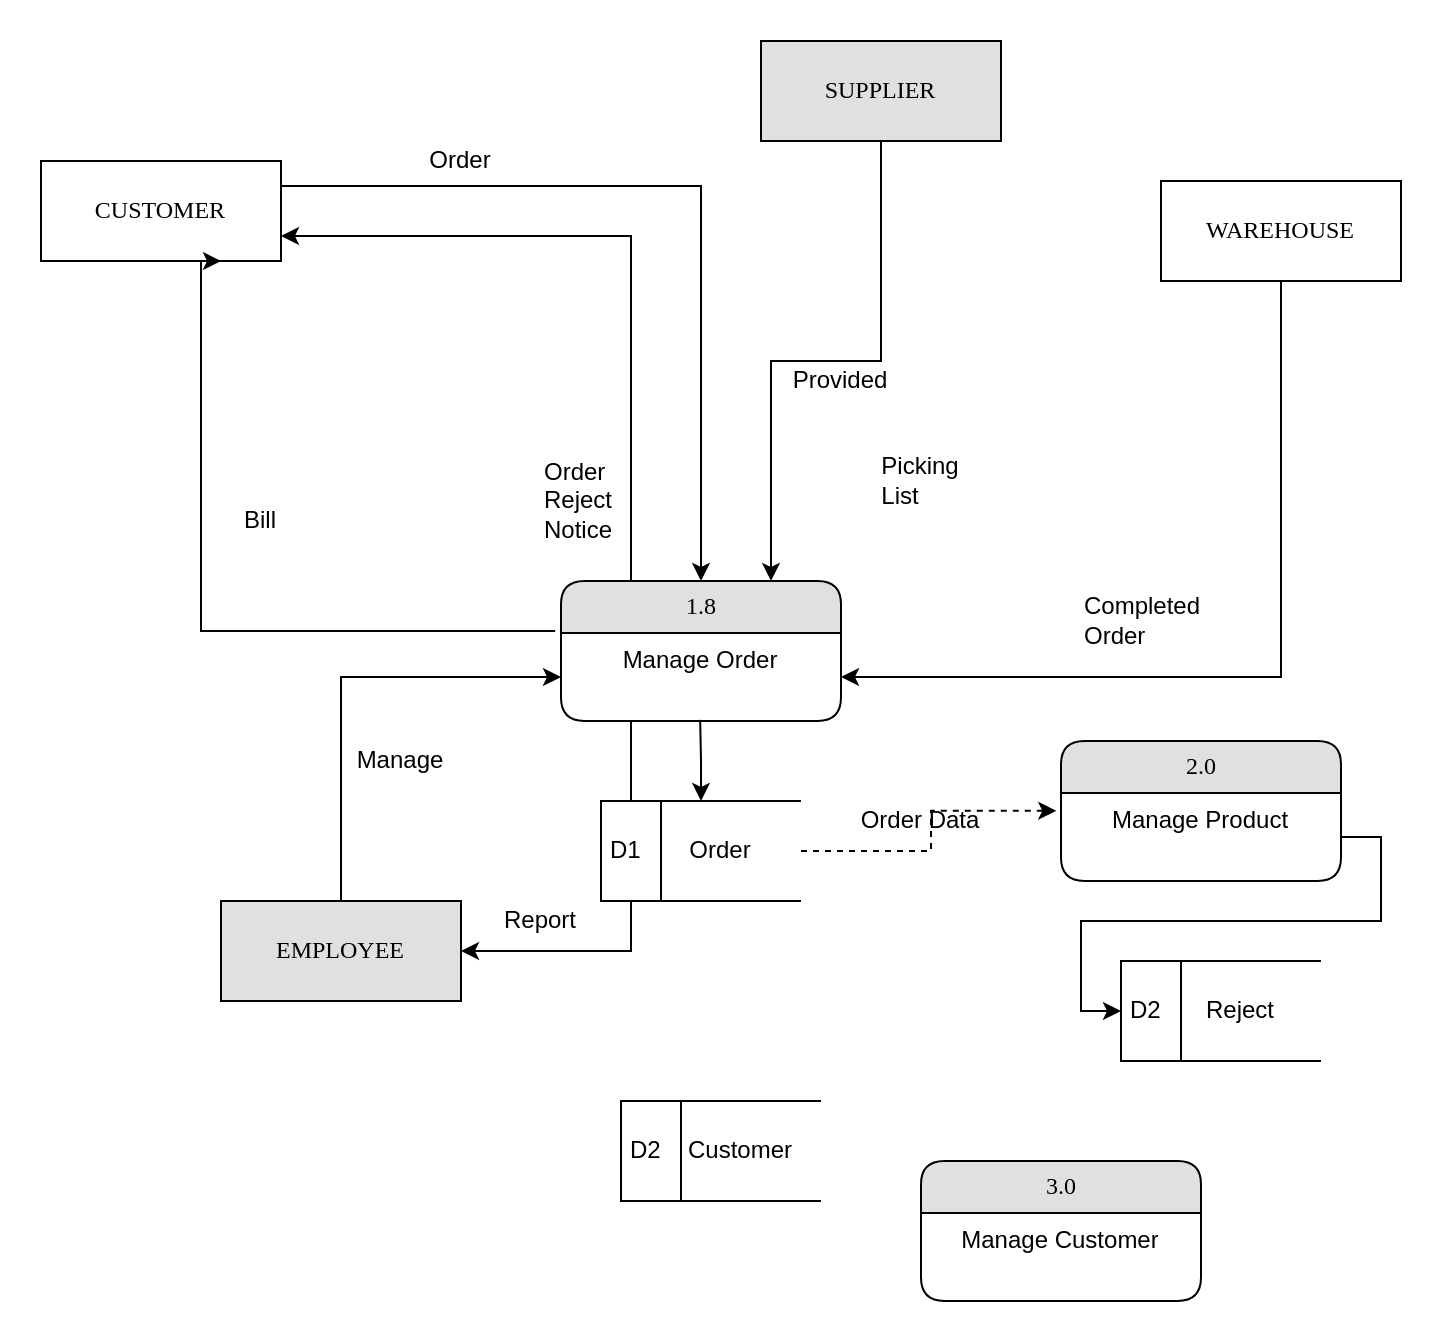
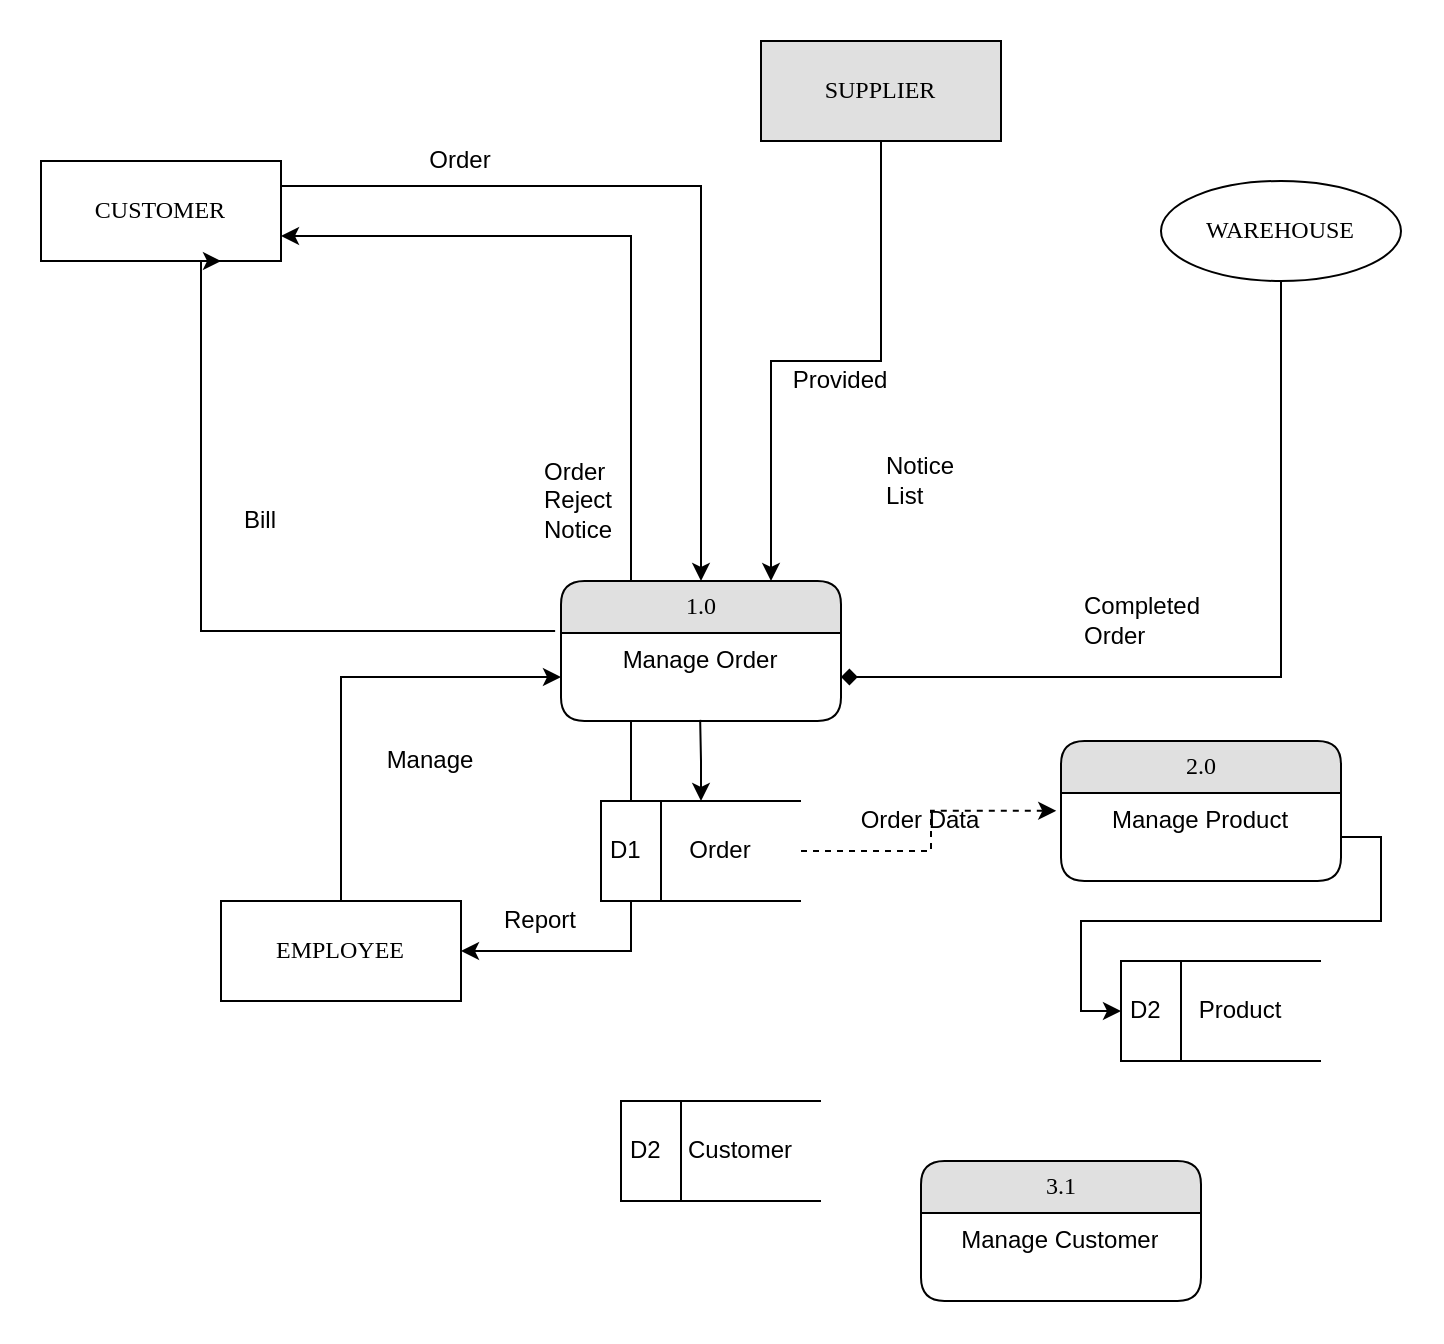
(1281, 231) -> (1281, 231)
(921, 481) -> (921, 481)
(702, 607) -> (702, 607)
(856, 677) -> (857, 677)
(401, 761) -> (431, 761)
(341, 951) -> (341, 951)
(1241, 1011) -> (1241, 1011)
(1062, 1187) -> (1062, 1187)
